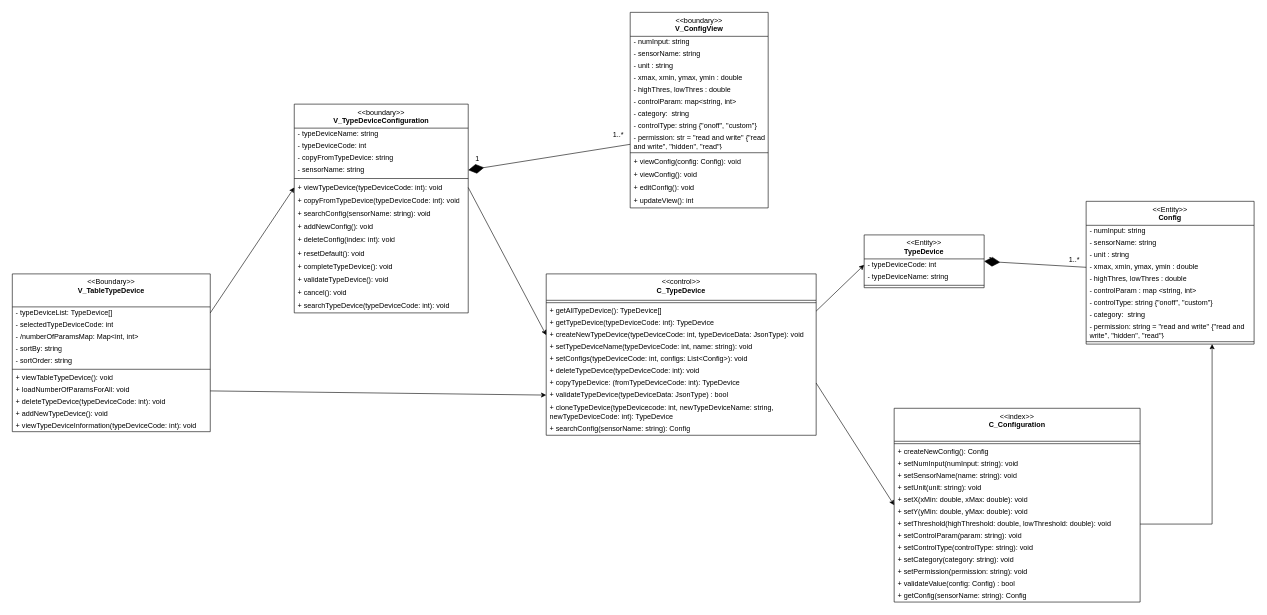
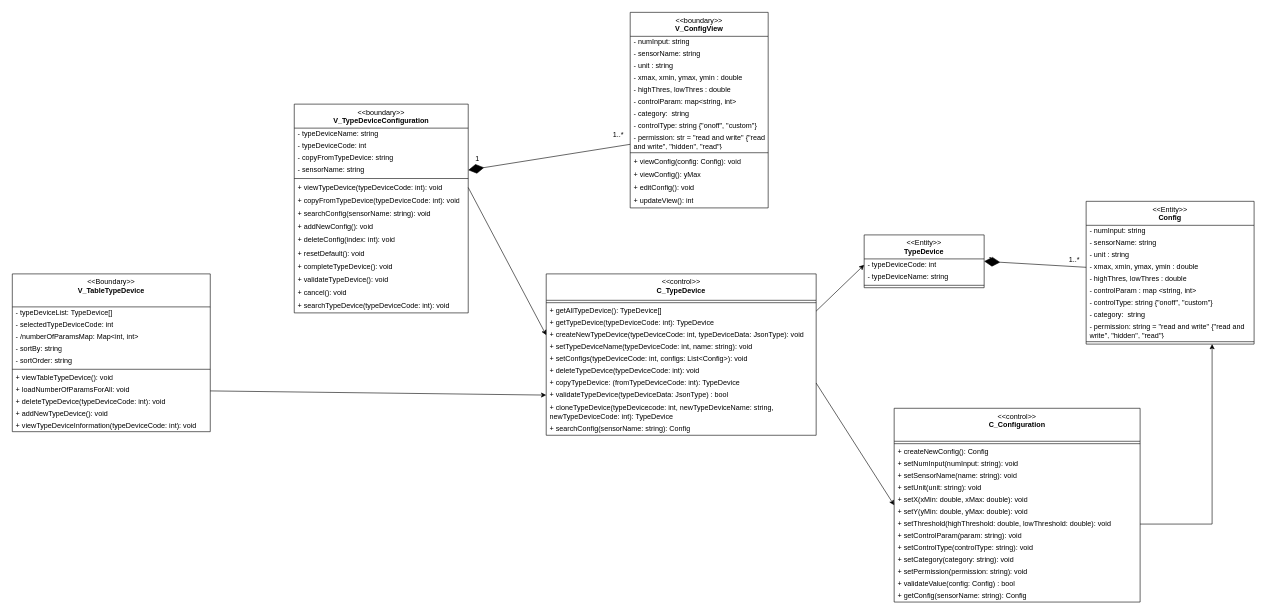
(669, 175) -> (670, 175)
(252, 251) -> none
(1017, 421) -> (1017, 421)
